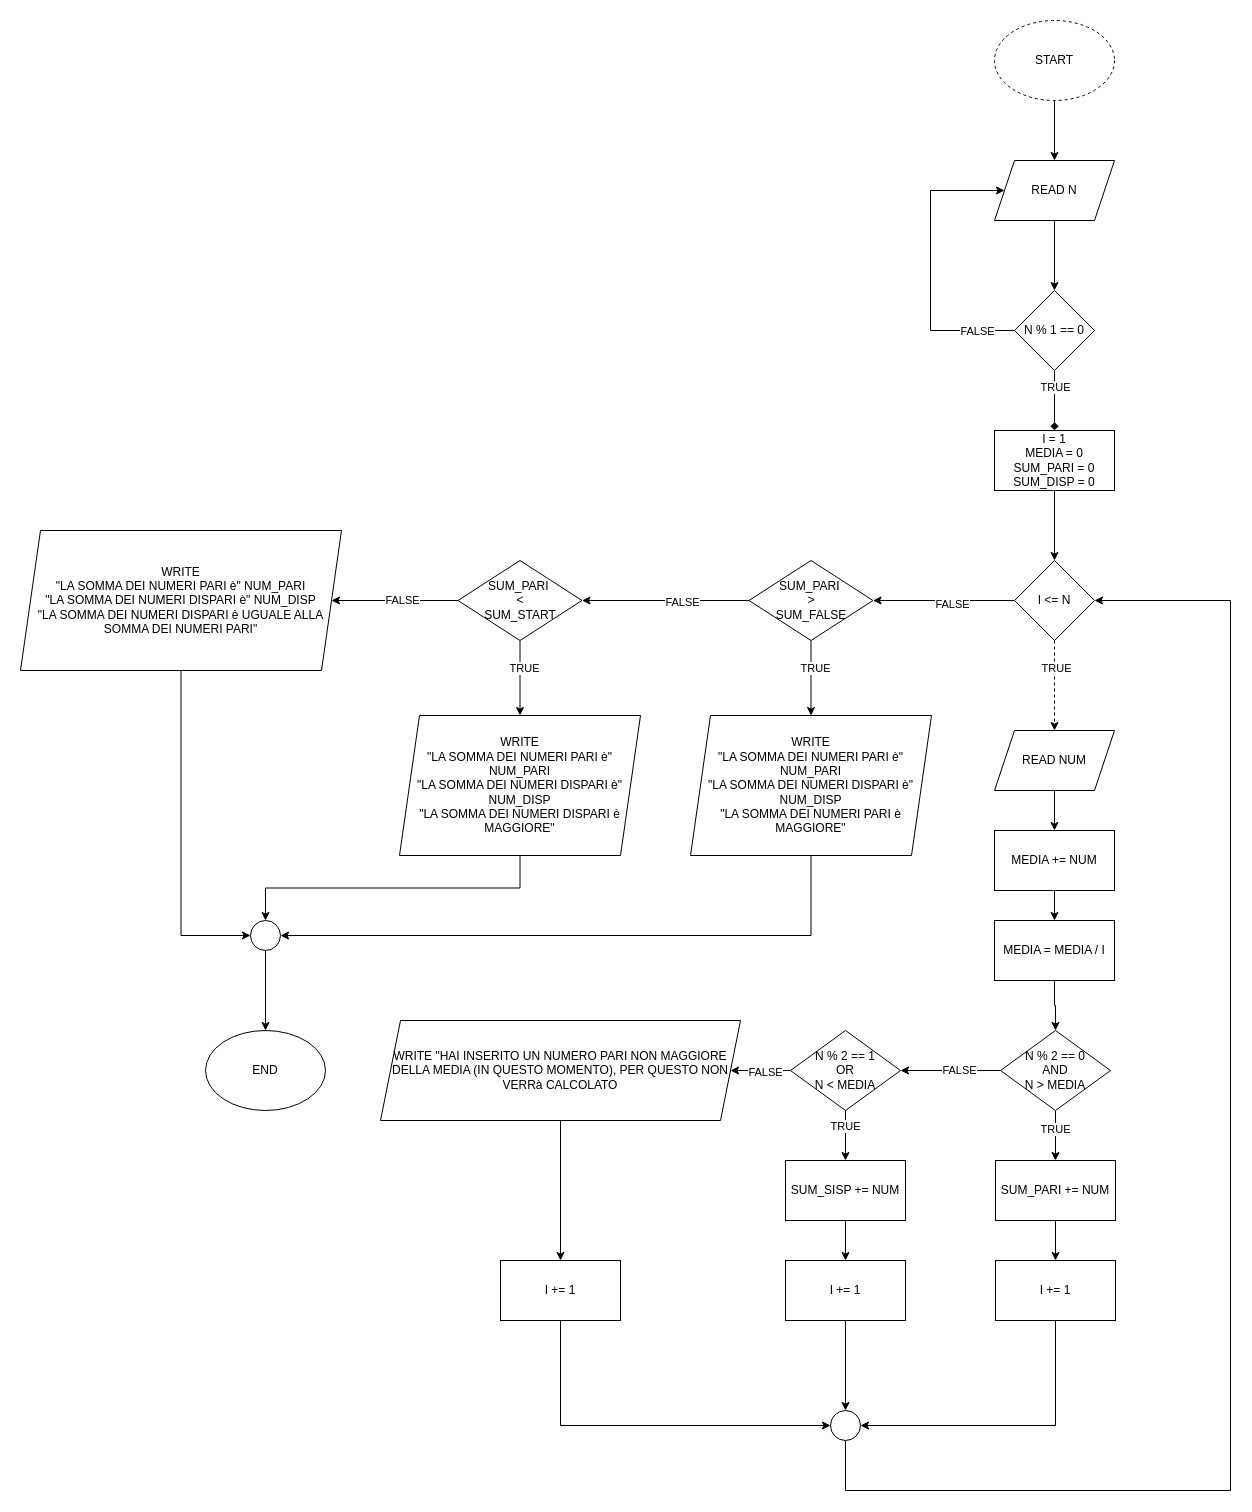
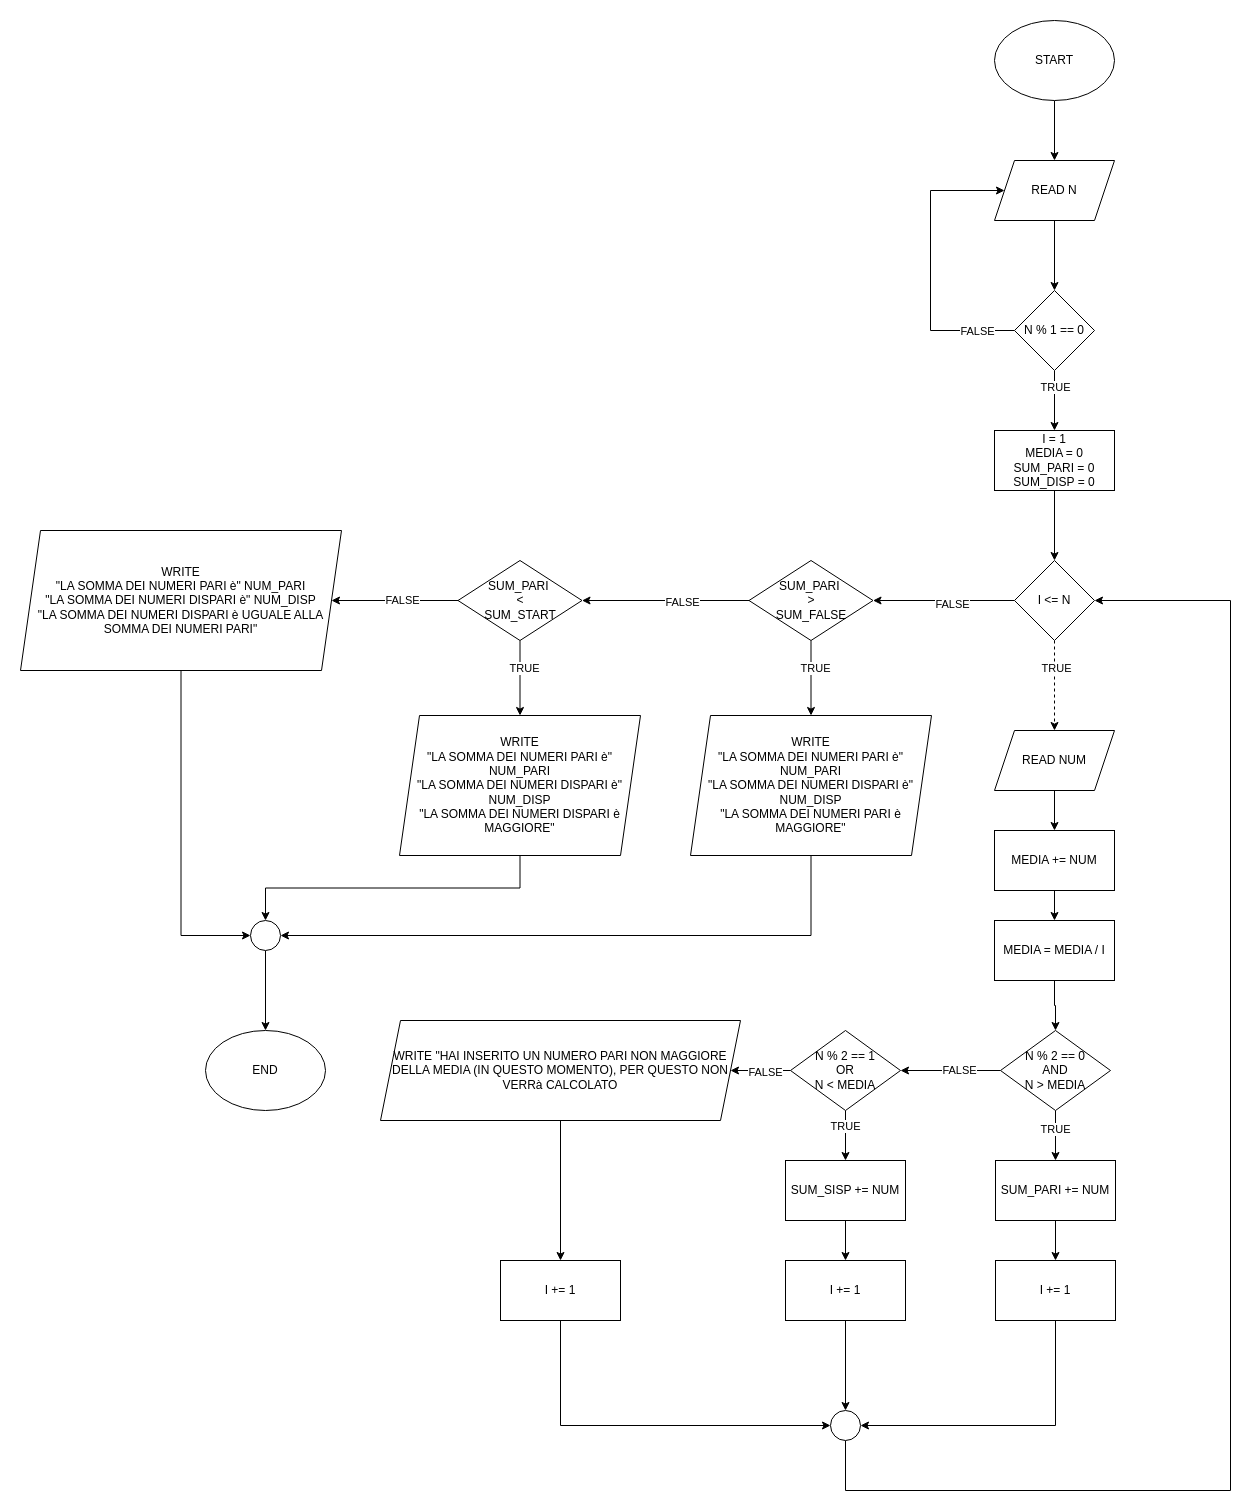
(1055, 61) -> (1055, 61)
(1055, 422) -> (1055, 422)
